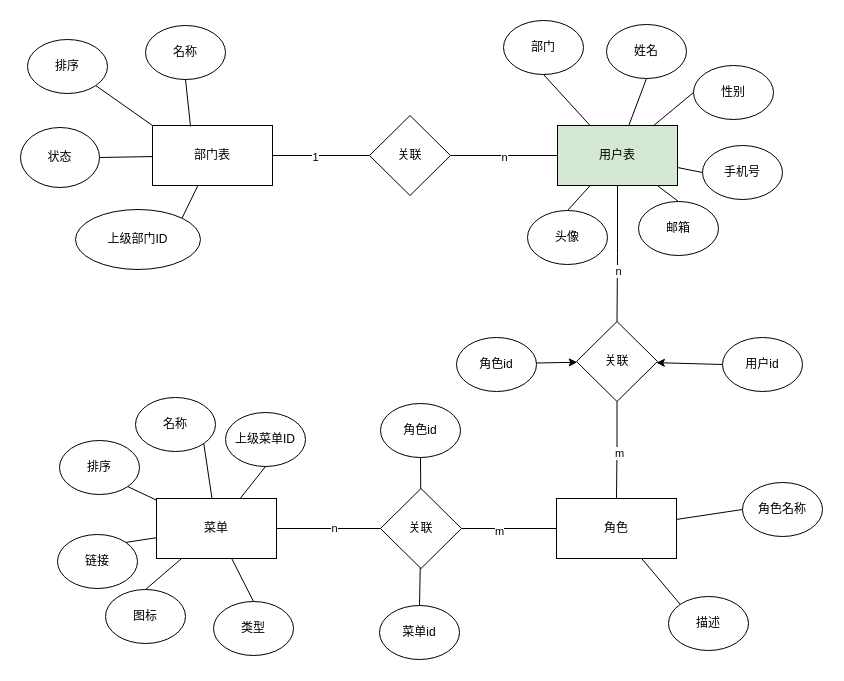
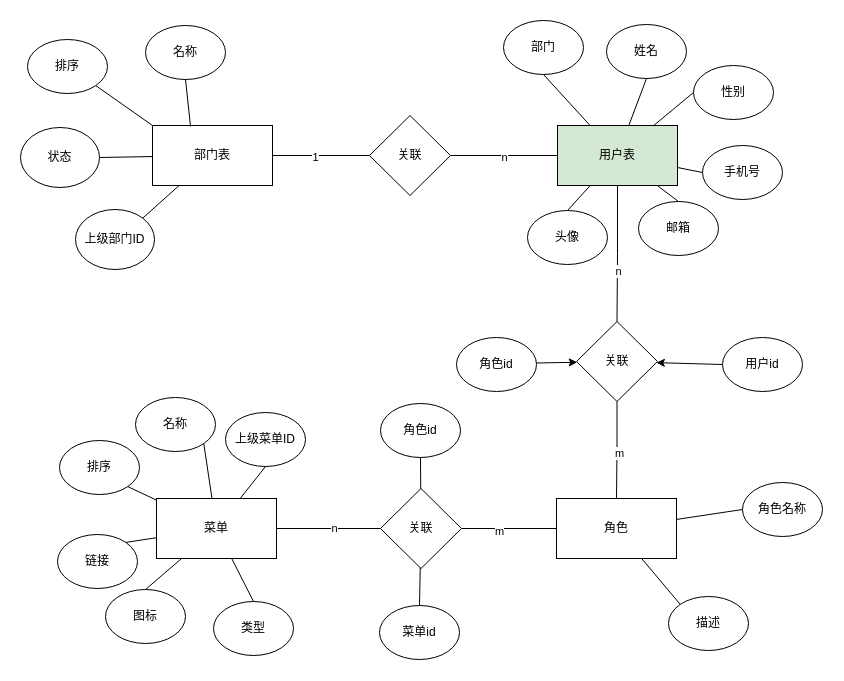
(138, 240) -> (115, 240)
